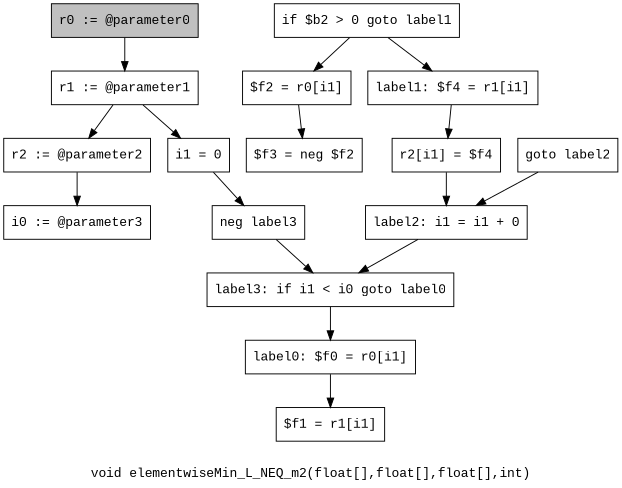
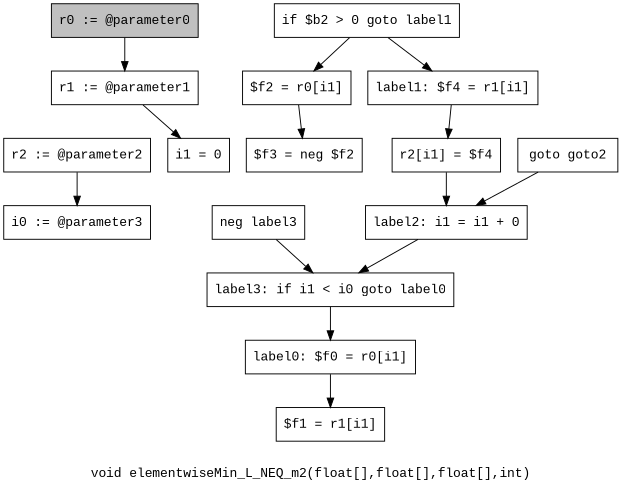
(104, 118) -> none
(568, 155) -> (568, 155)
(225, 185) -> none
